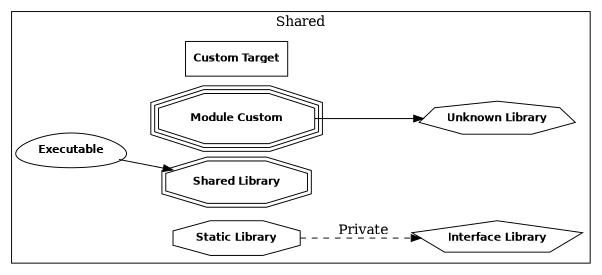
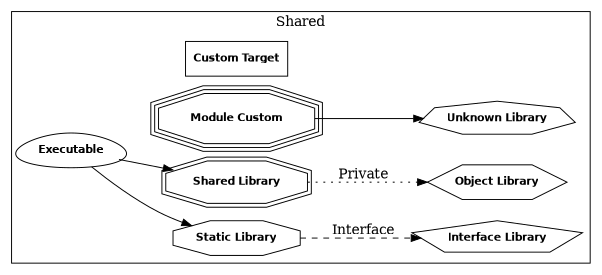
none -> (497, 182)
none -> (135, 198)
(363, 231) -> (363, 231)
